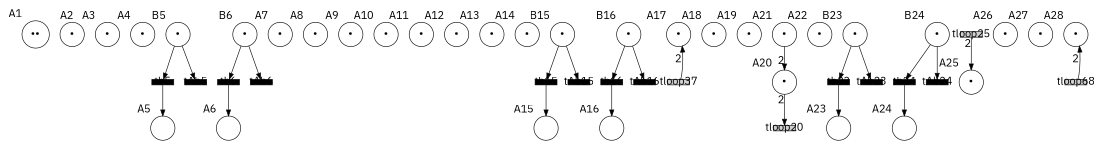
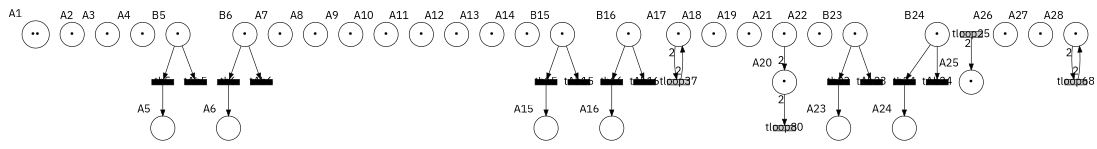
none -> (675, 60)
none -> (1072, 60)
(785, 128) -> (785, 128)
